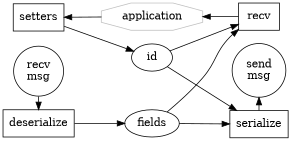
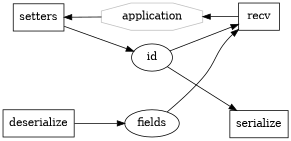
(259, 70) -> none
(39, 71) -> none
(201, 124) -> none
